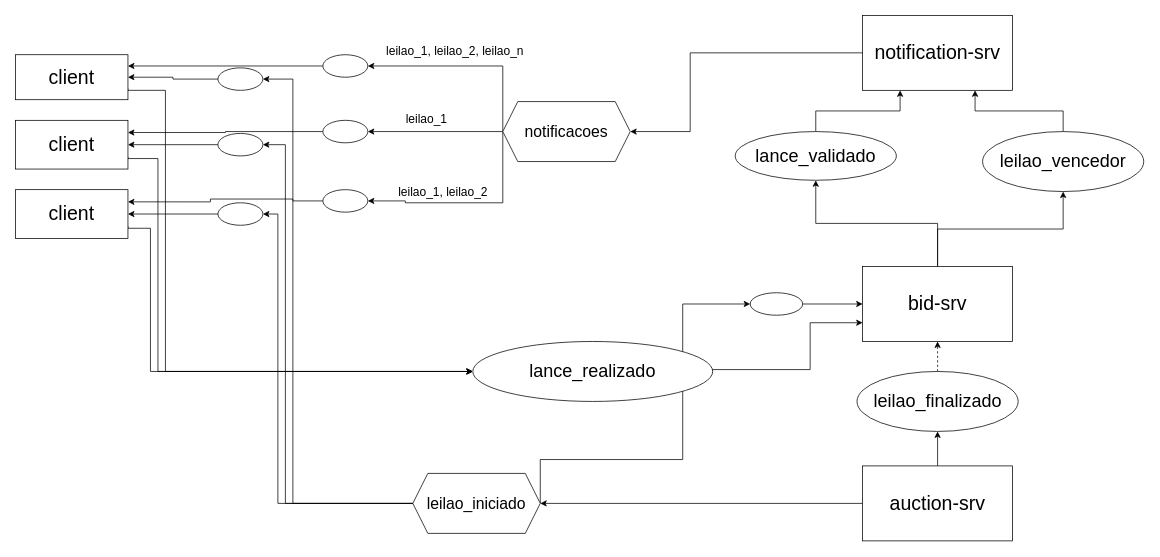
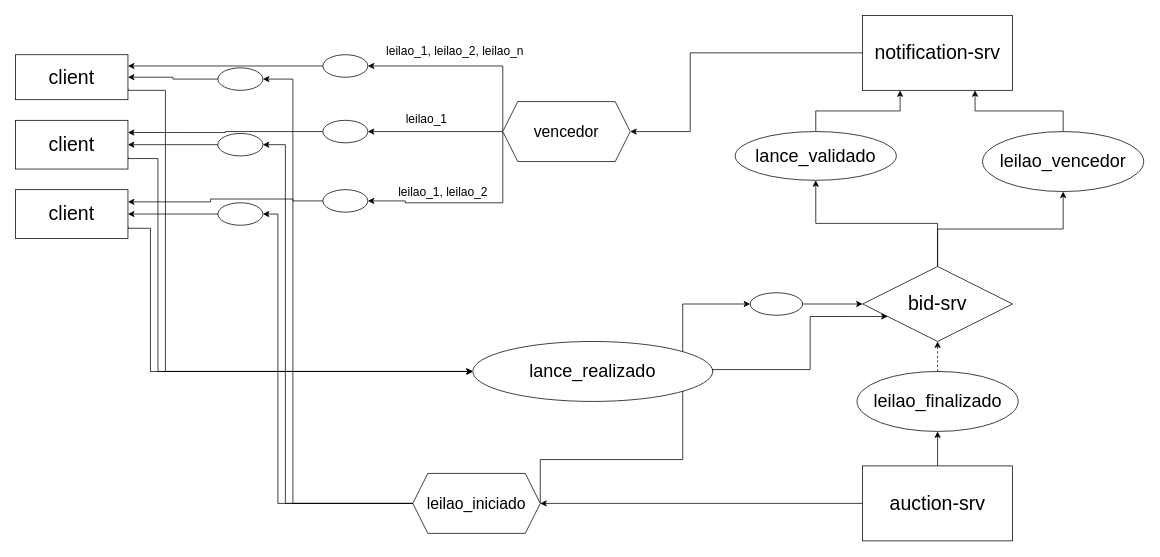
(567, 132) -> (567, 132)
(938, 304) -> (938, 304)
